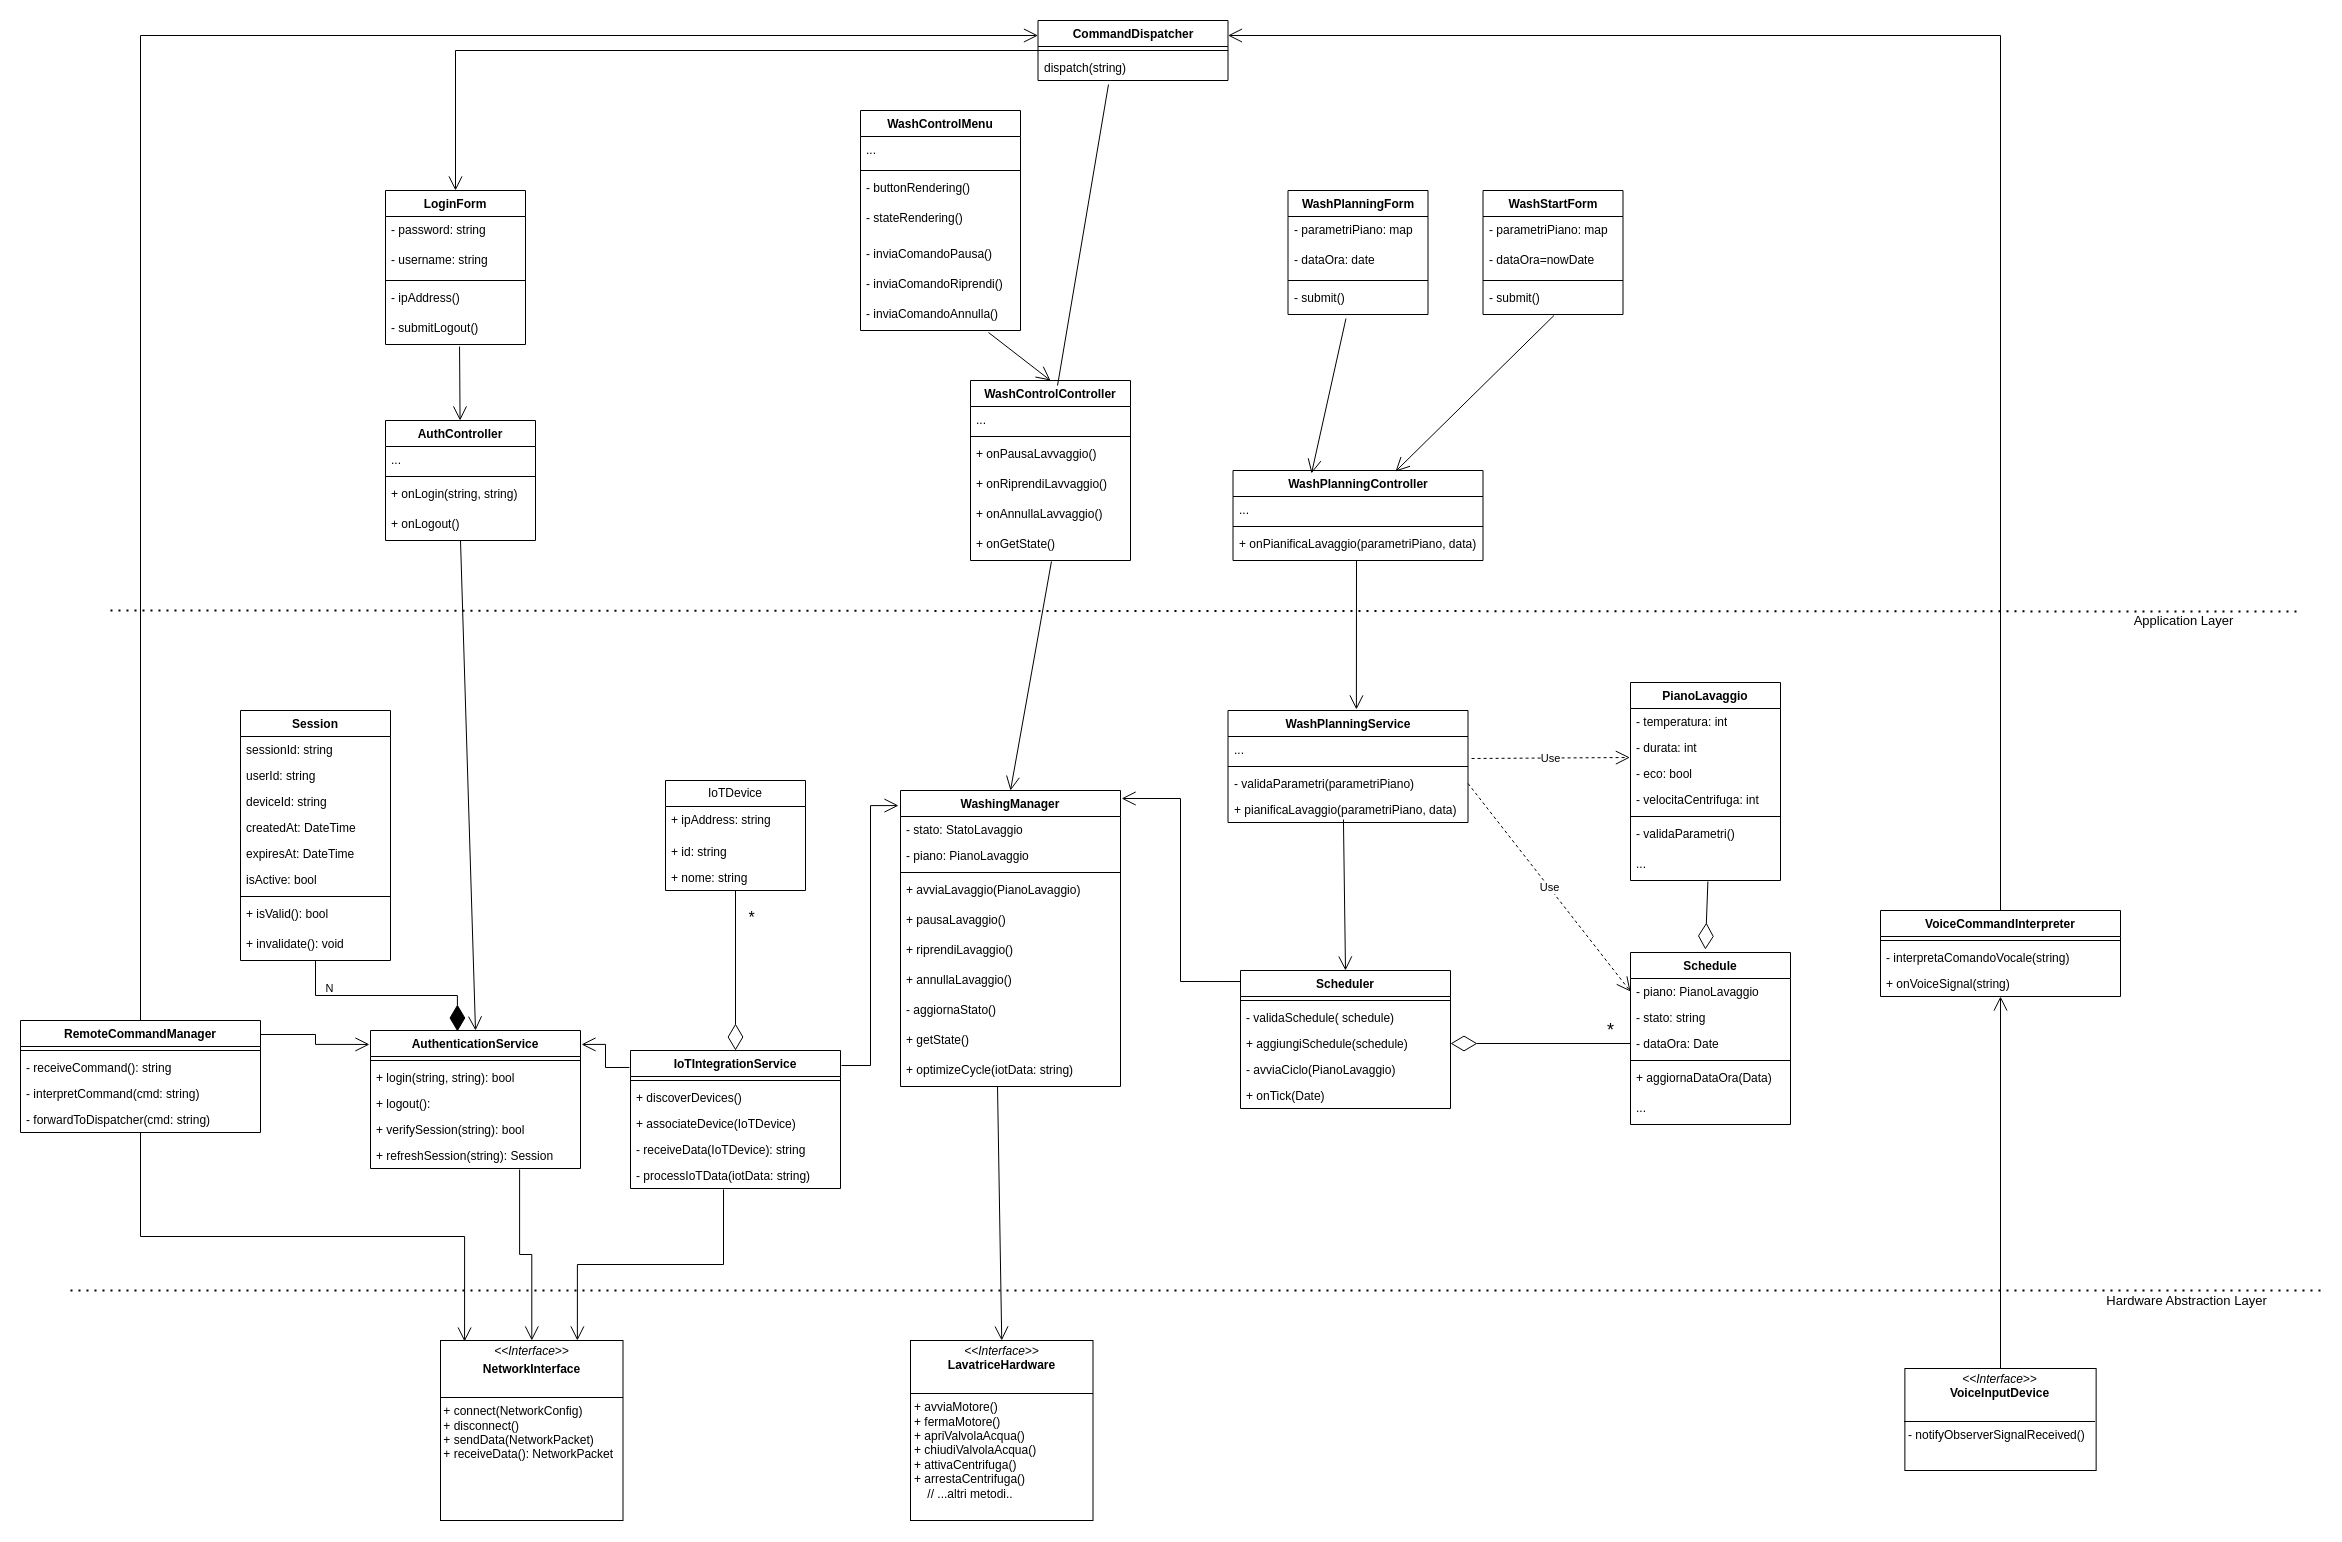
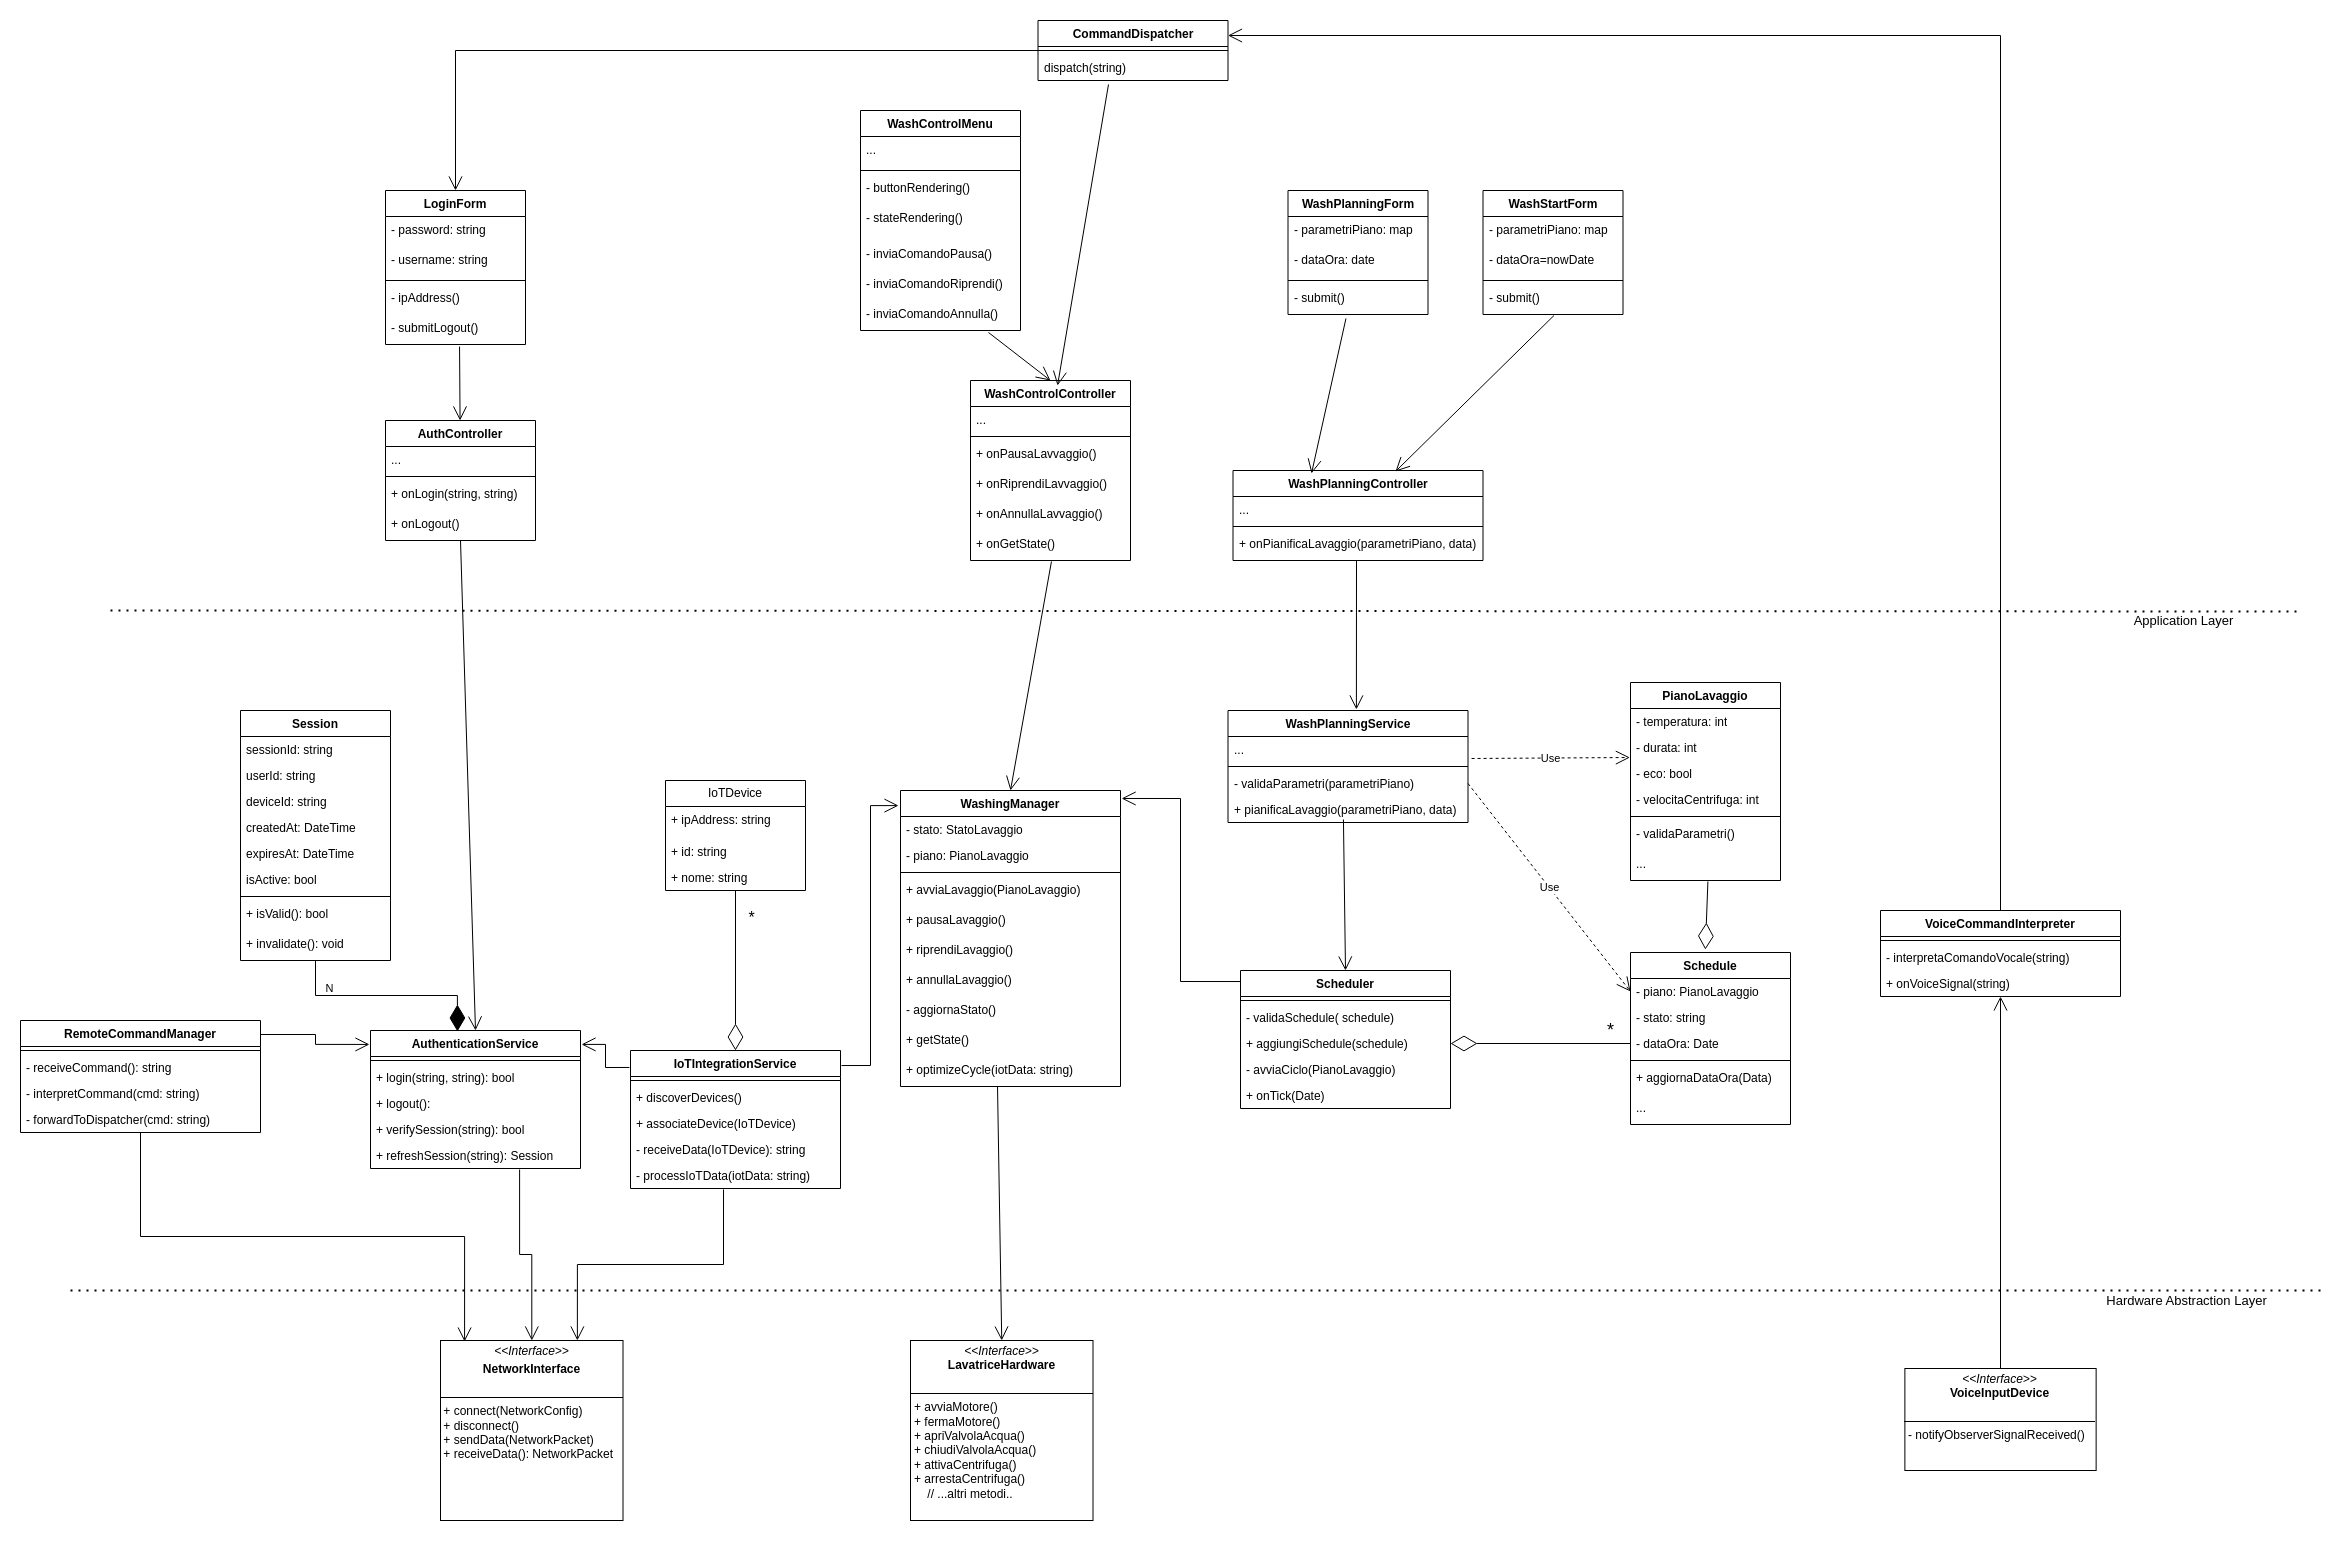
(141, 81) -> none
(1058, 381) -> (1059, 379)
